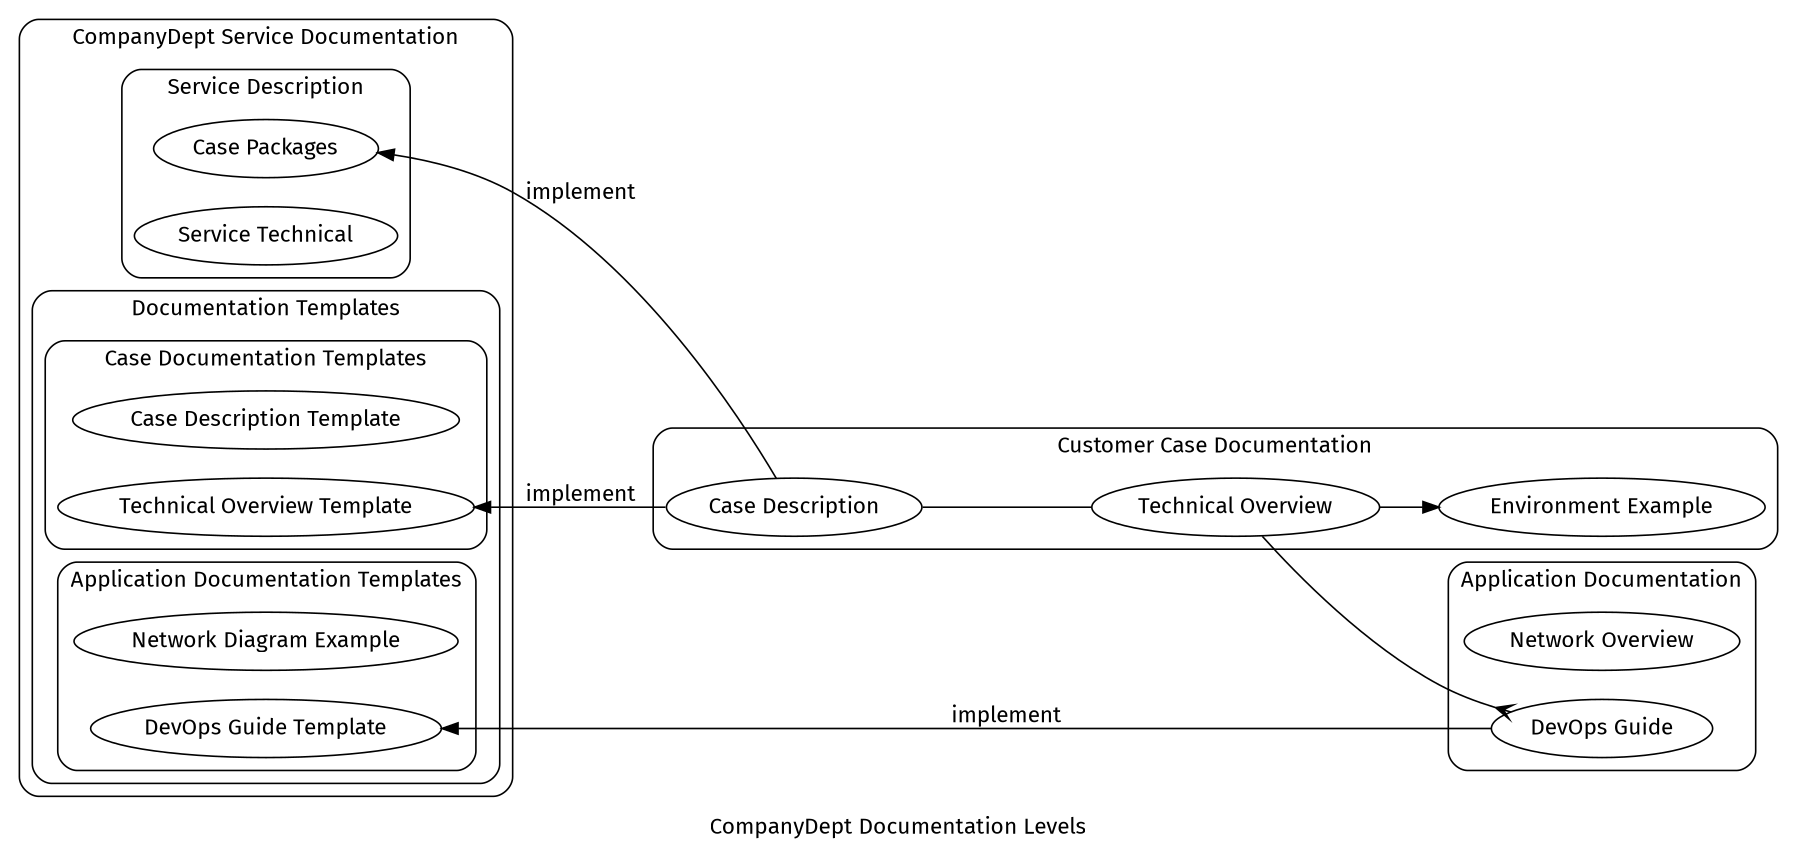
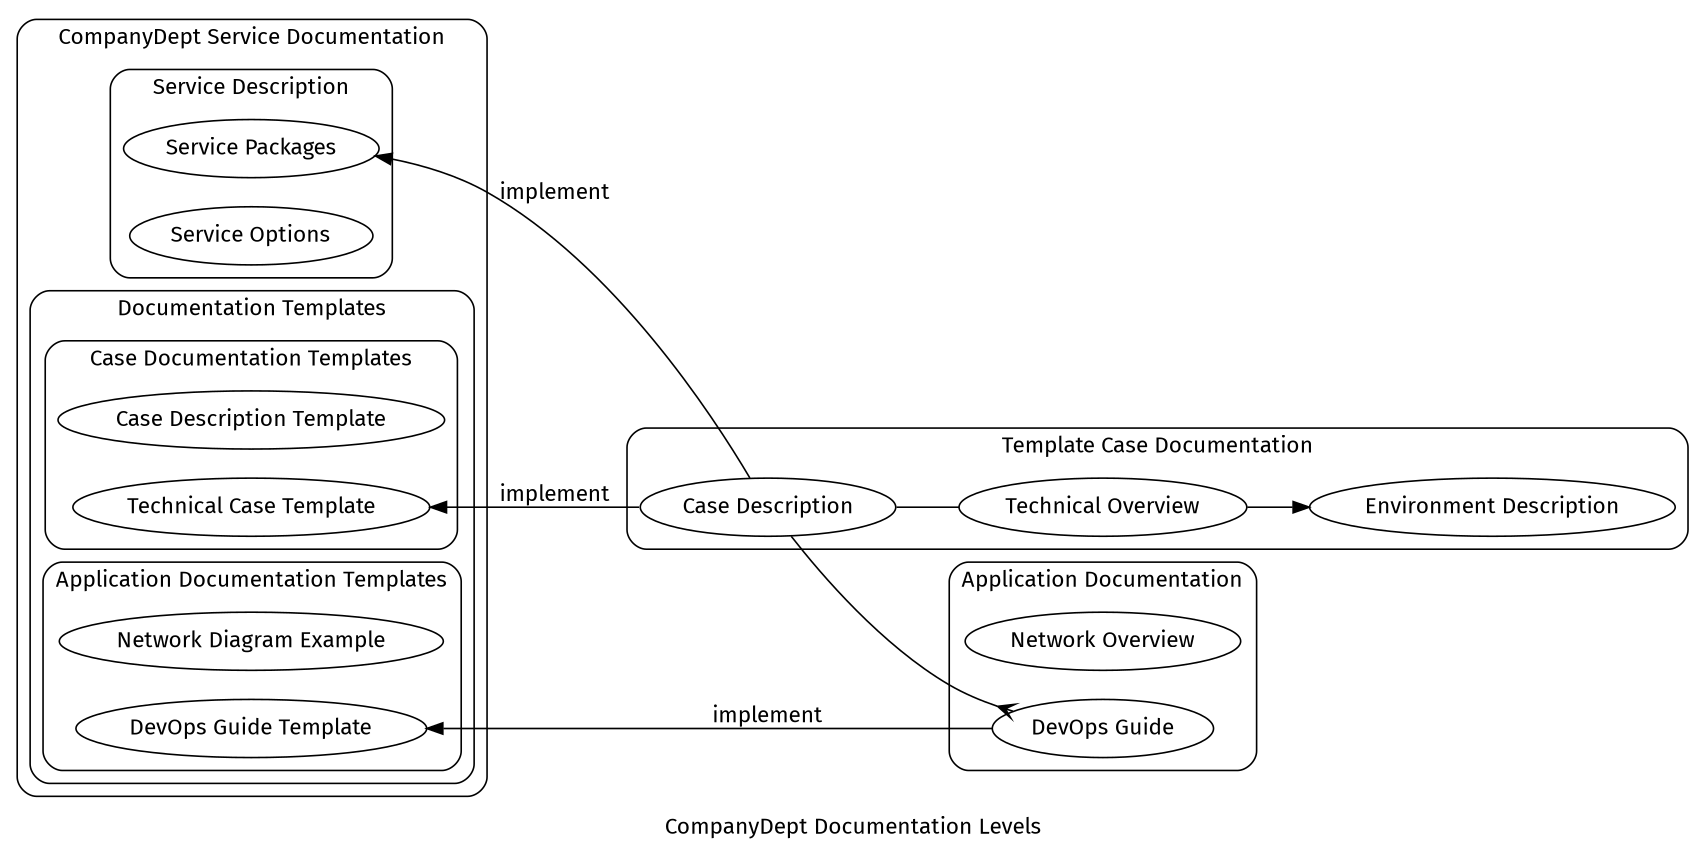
(266, 149) -> (251, 149)
(266, 236) -> (251, 236)
(1215, 447) -> (1158, 447)
(266, 507) -> (251, 507)
(1602, 507) -> (1492, 507)
(1368, 637) -> (883, 635)
